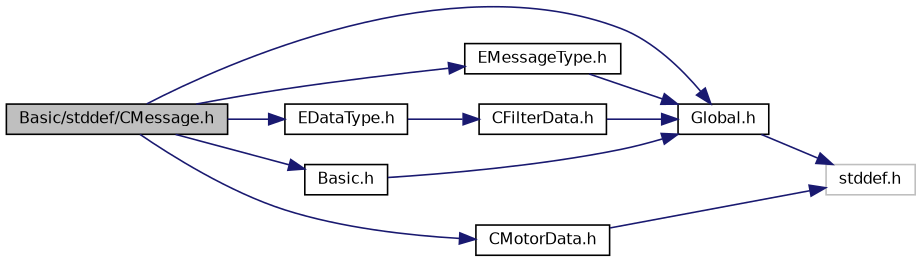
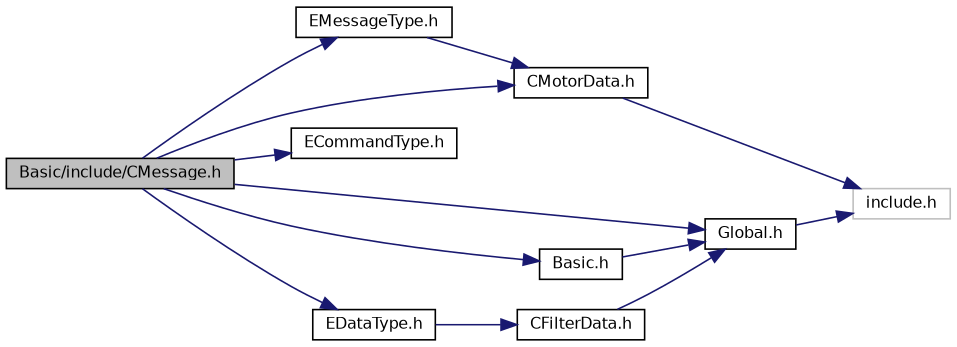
(626, 86) -> (470, 50)
(117, 119) -> (120, 173)
none -> (374, 143)
(871, 180) -> (902, 204)
